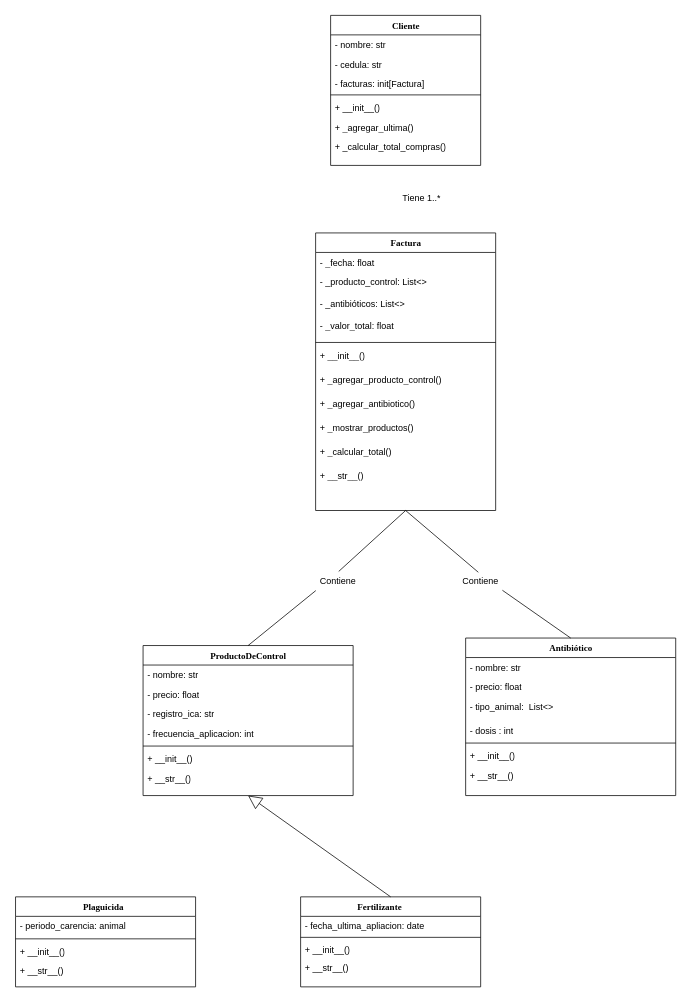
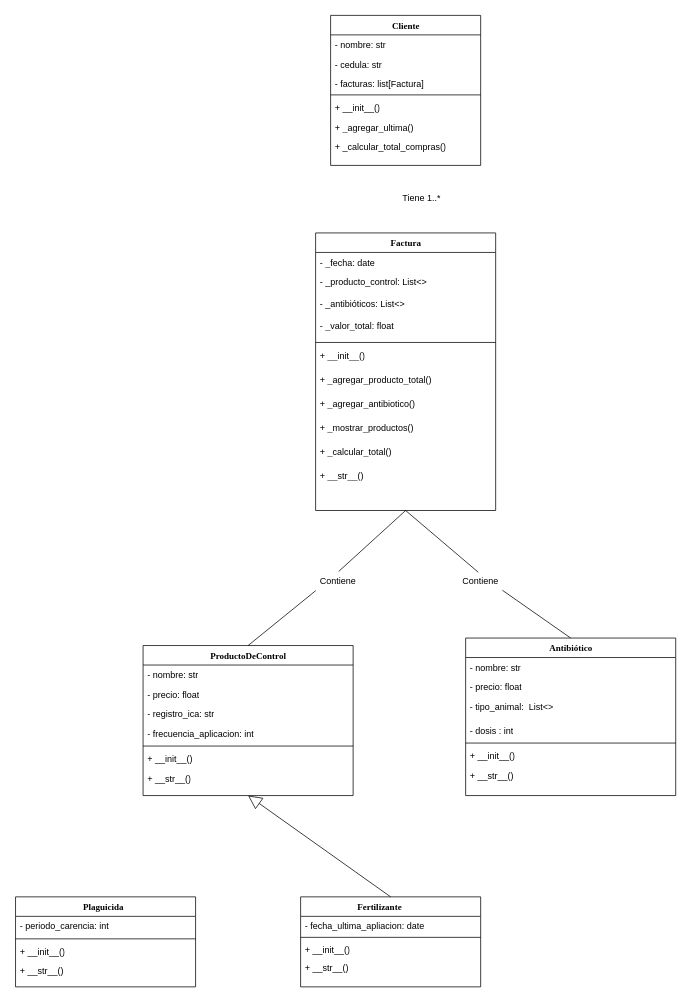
(392, 85) -> (392, 85)
(353, 263) -> (352, 263)
(392, 380) -> (387, 380)
(77, 927) -> (71, 927)
